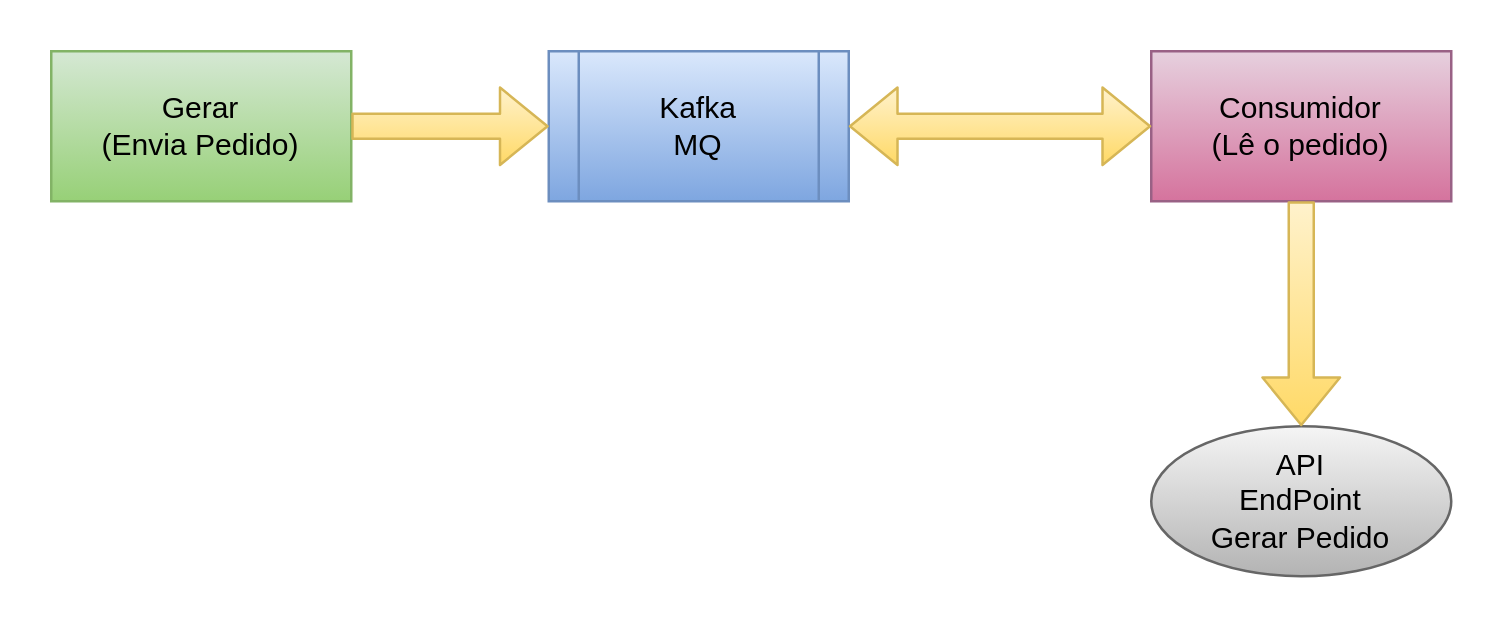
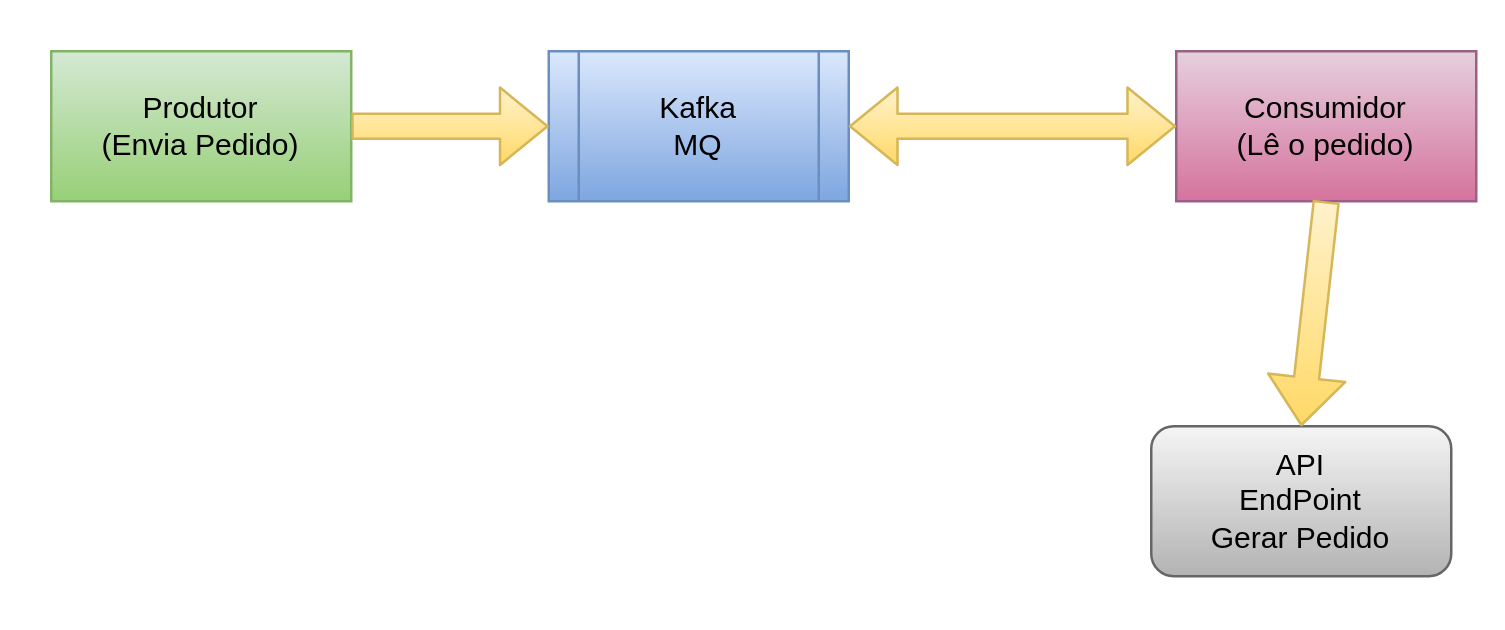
(201, 126) -> (201, 126)
(1301, 126) -> (1326, 126)
(1301, 501) -> (1301, 501)
